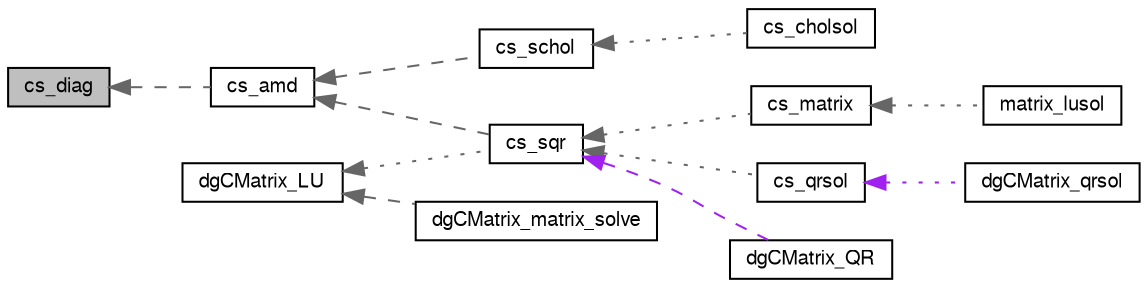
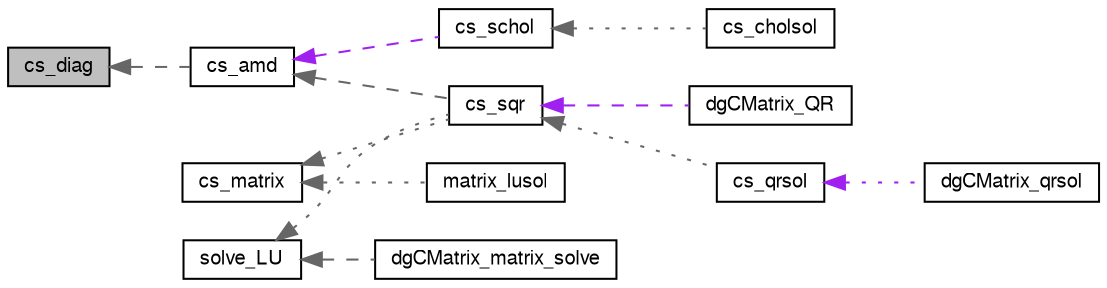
(407, 67) -> (377, 46)
(677, 124) -> (385, 139)
(263, 182) -> (242, 260)
